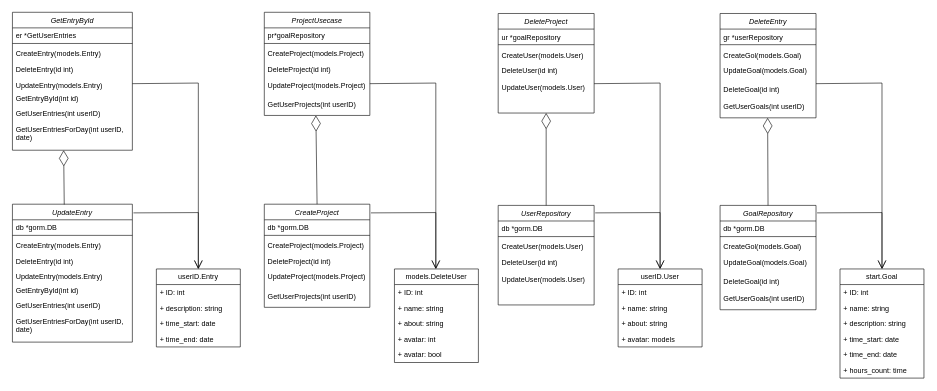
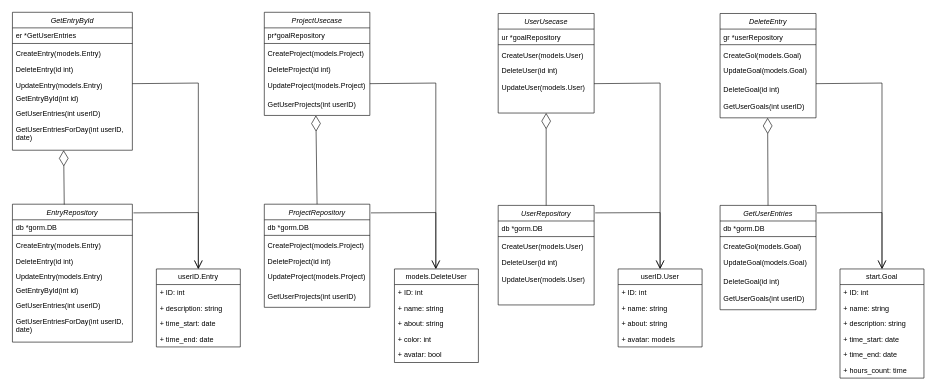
(546, 22) -> (546, 22)
(72, 212) -> (72, 212)
(317, 212) -> (317, 212)
(768, 214) -> (768, 214)
(420, 340) -> (417, 340)
